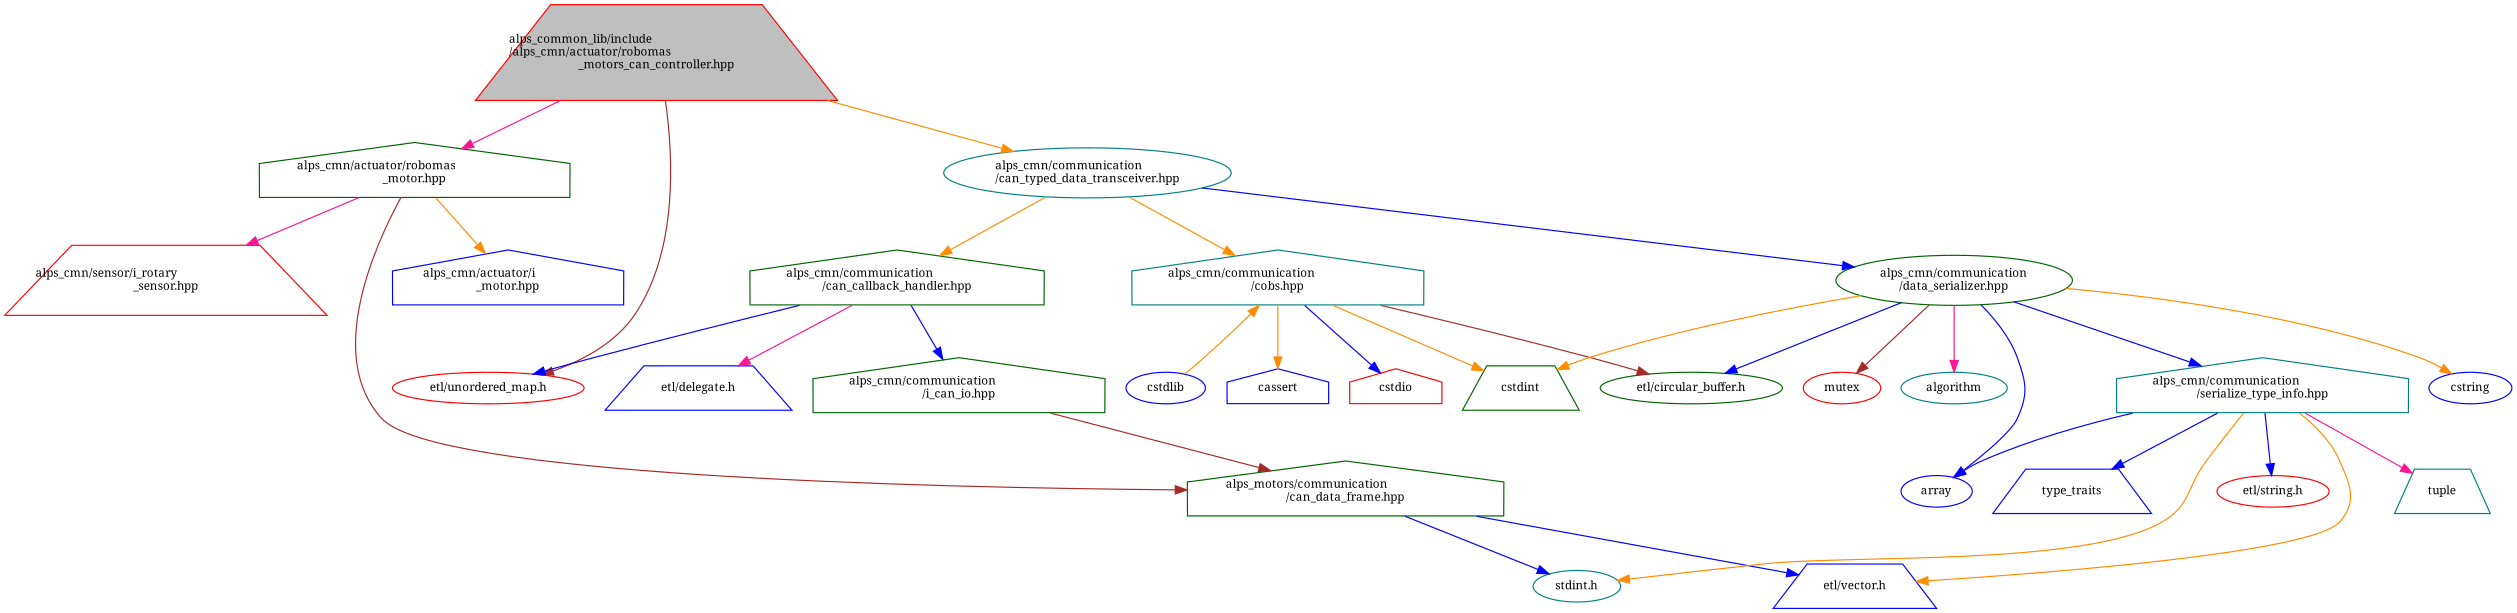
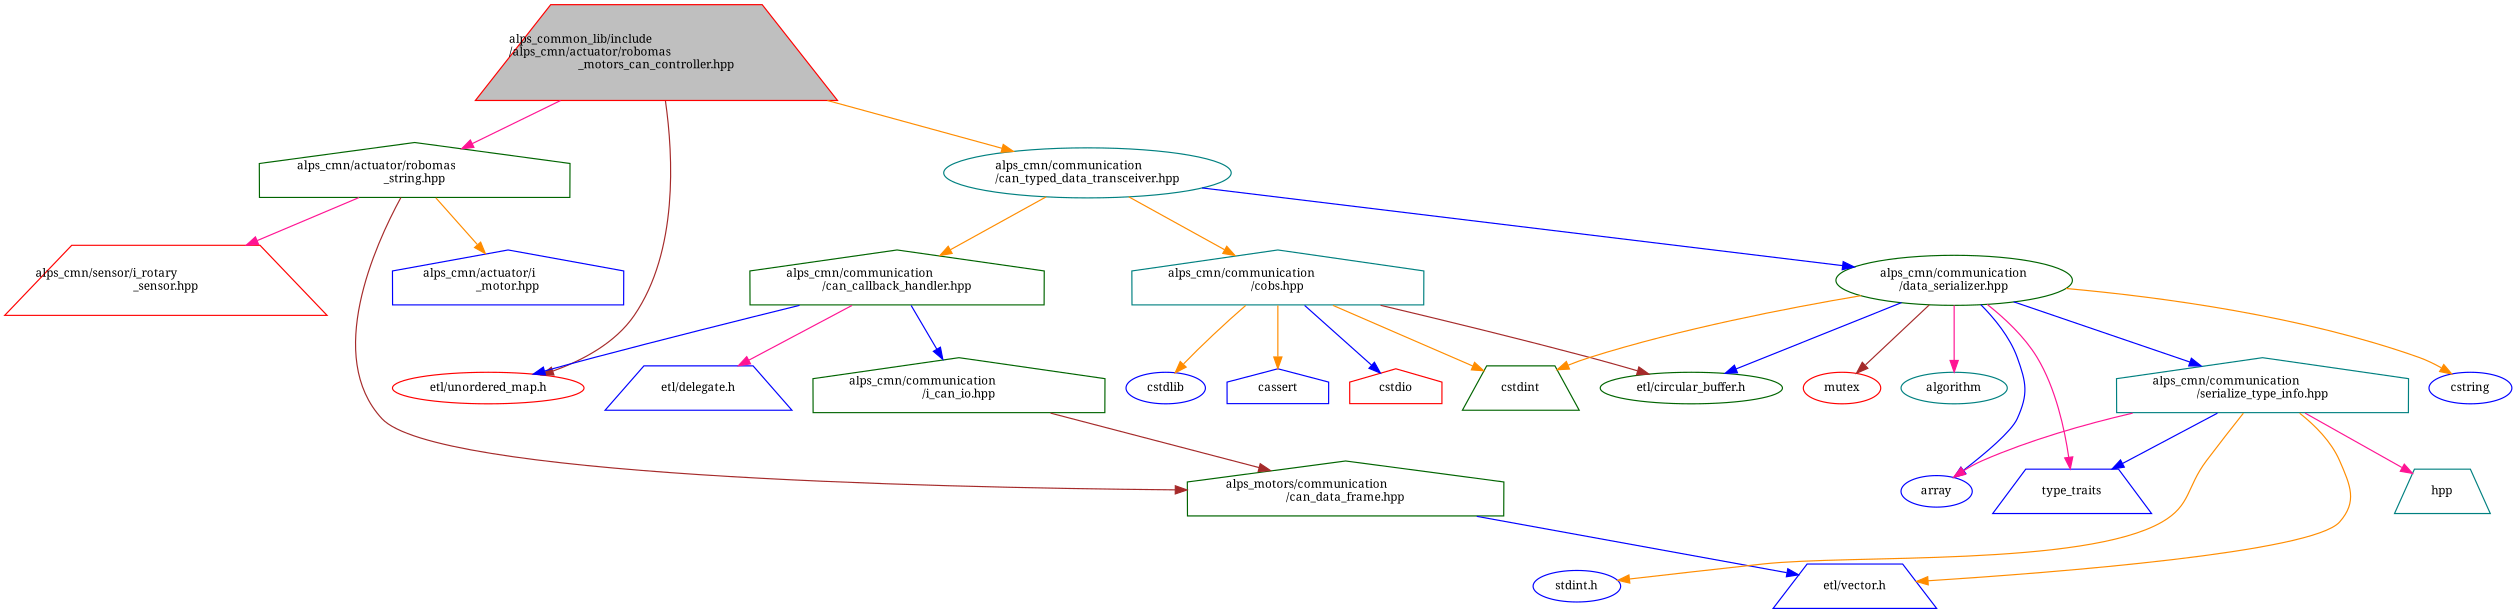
(415, 173) -> (415, 173)
(1219, 345) -> (1214, 334)
none -> (2045, 372)
(2046, 437) -> (2046, 437)
(2273, 491) -> none
(2442, 491) -> (2442, 491)
(1472, 543) -> none
(1577, 586) -> (1577, 586)
